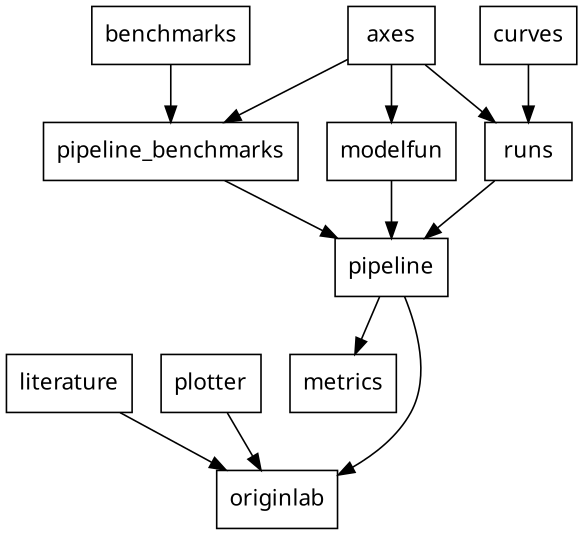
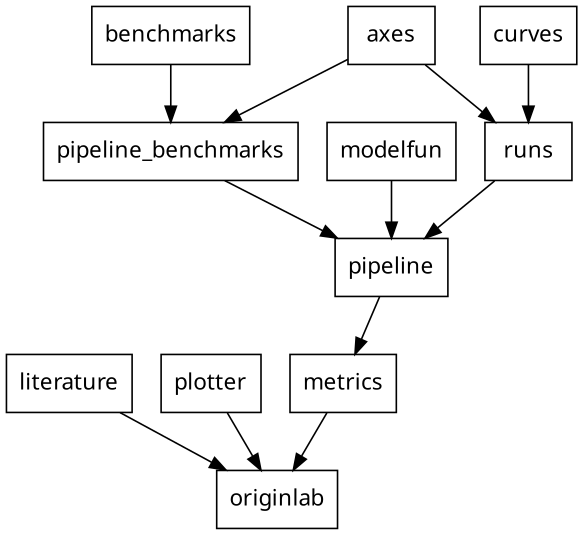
(392, 86) -> none
(418, 395) -> (314, 434)
